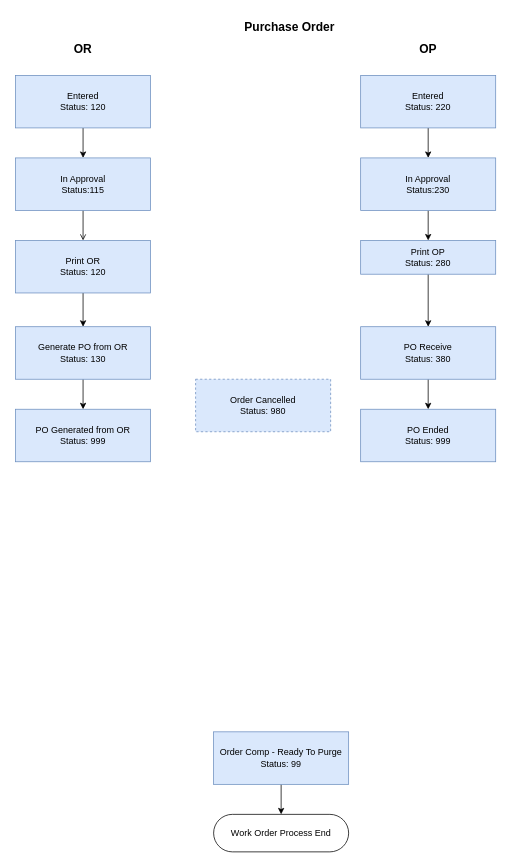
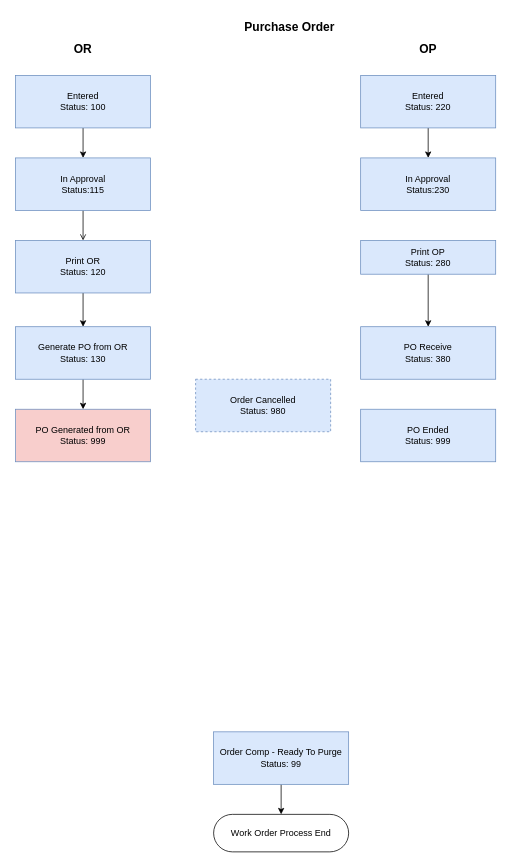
(83, 102) -> (83, 102)
(428, 222) -> none
(428, 391) -> none
(83, 435) -> (83, 435)
